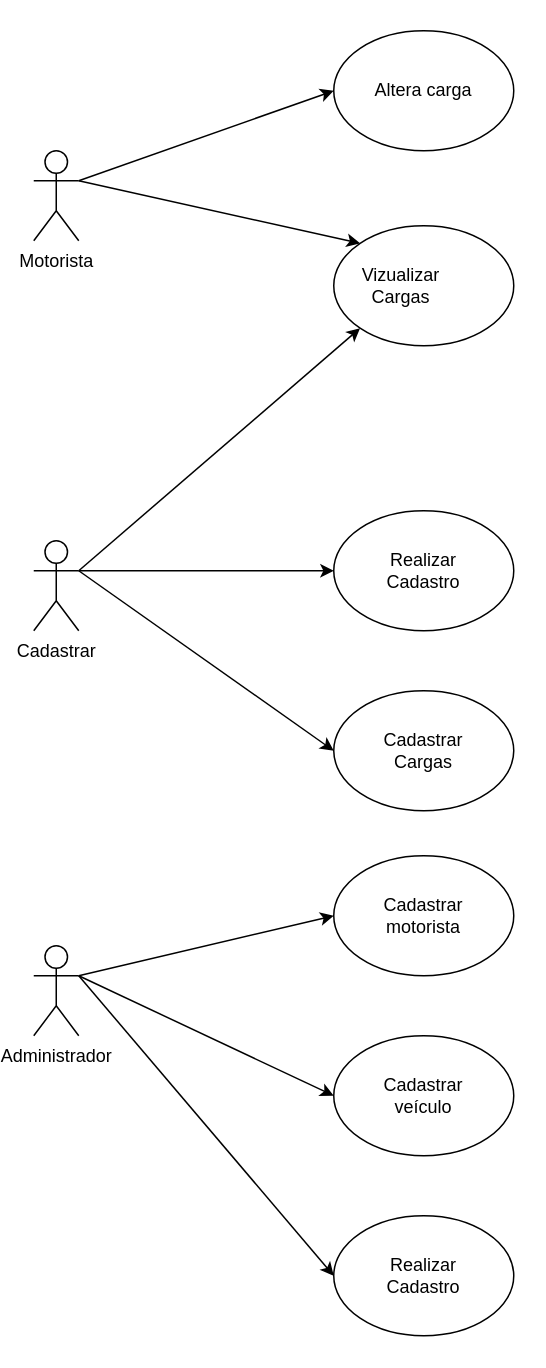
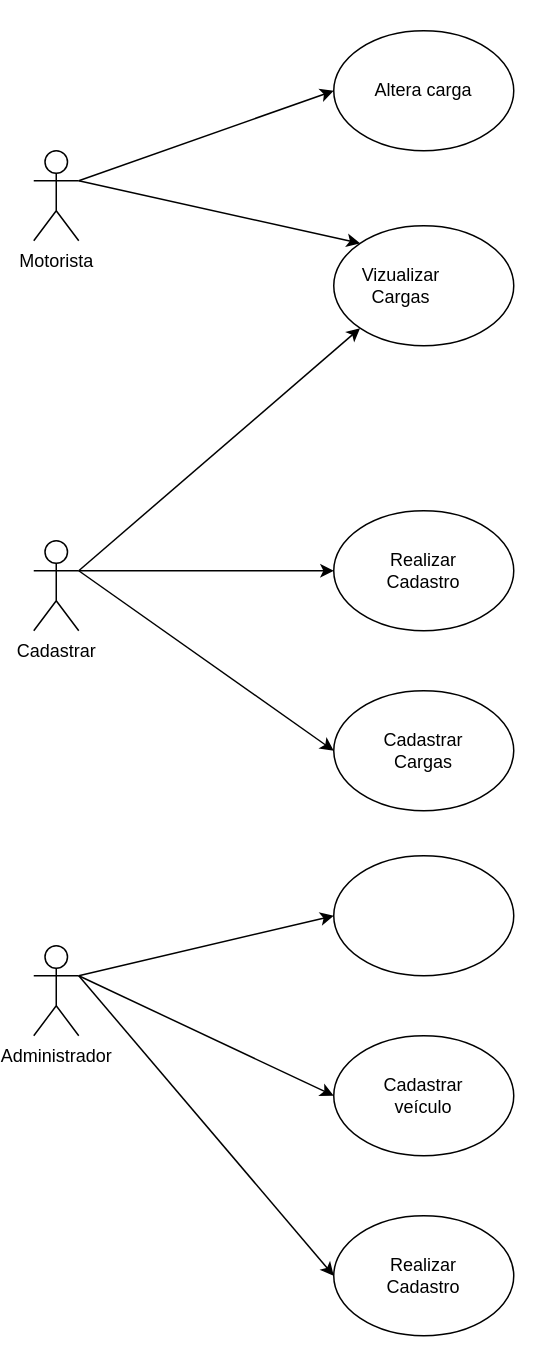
(424, 916) -> none
